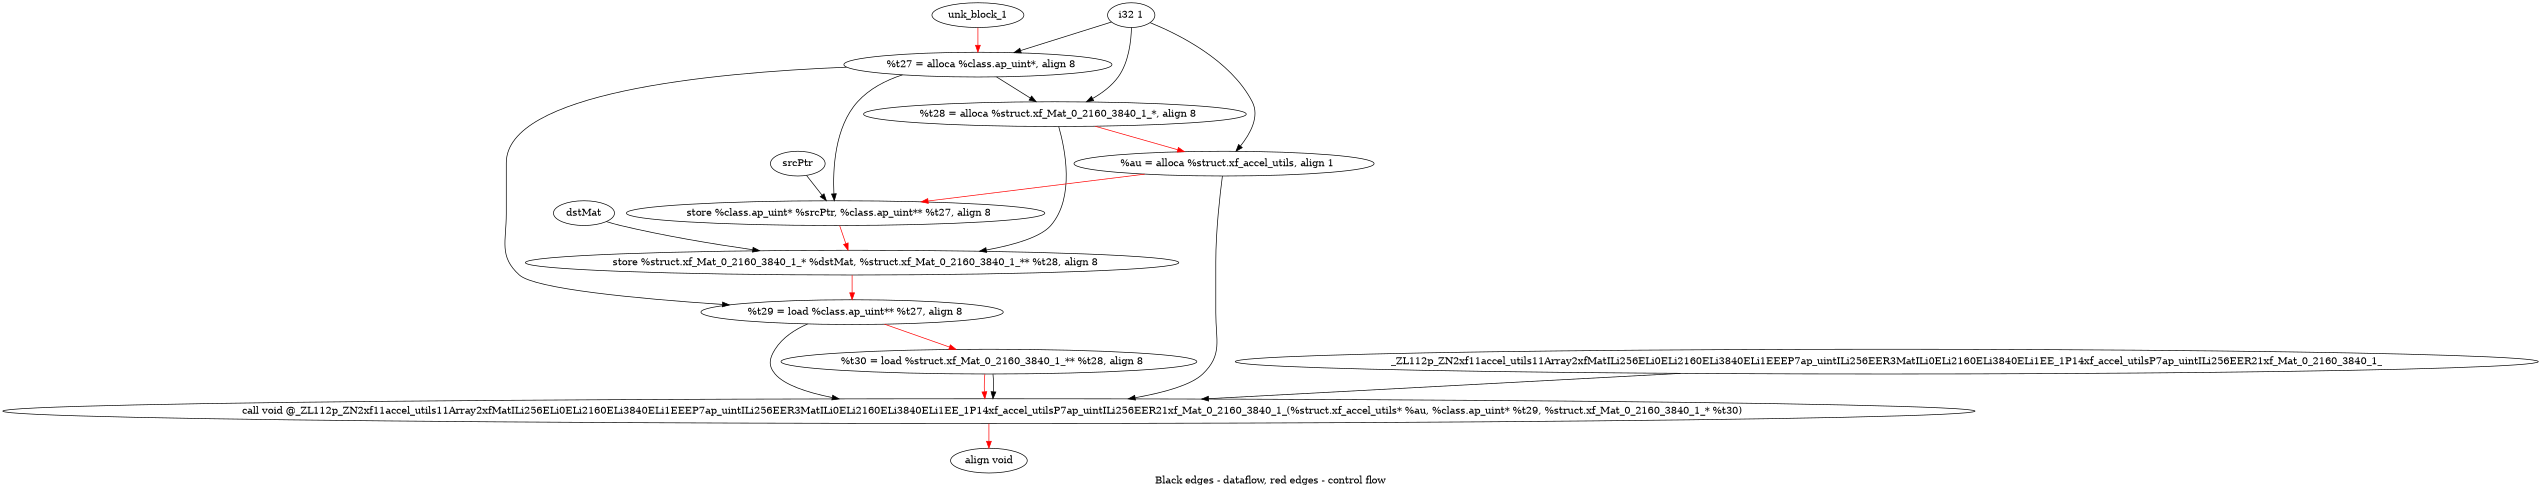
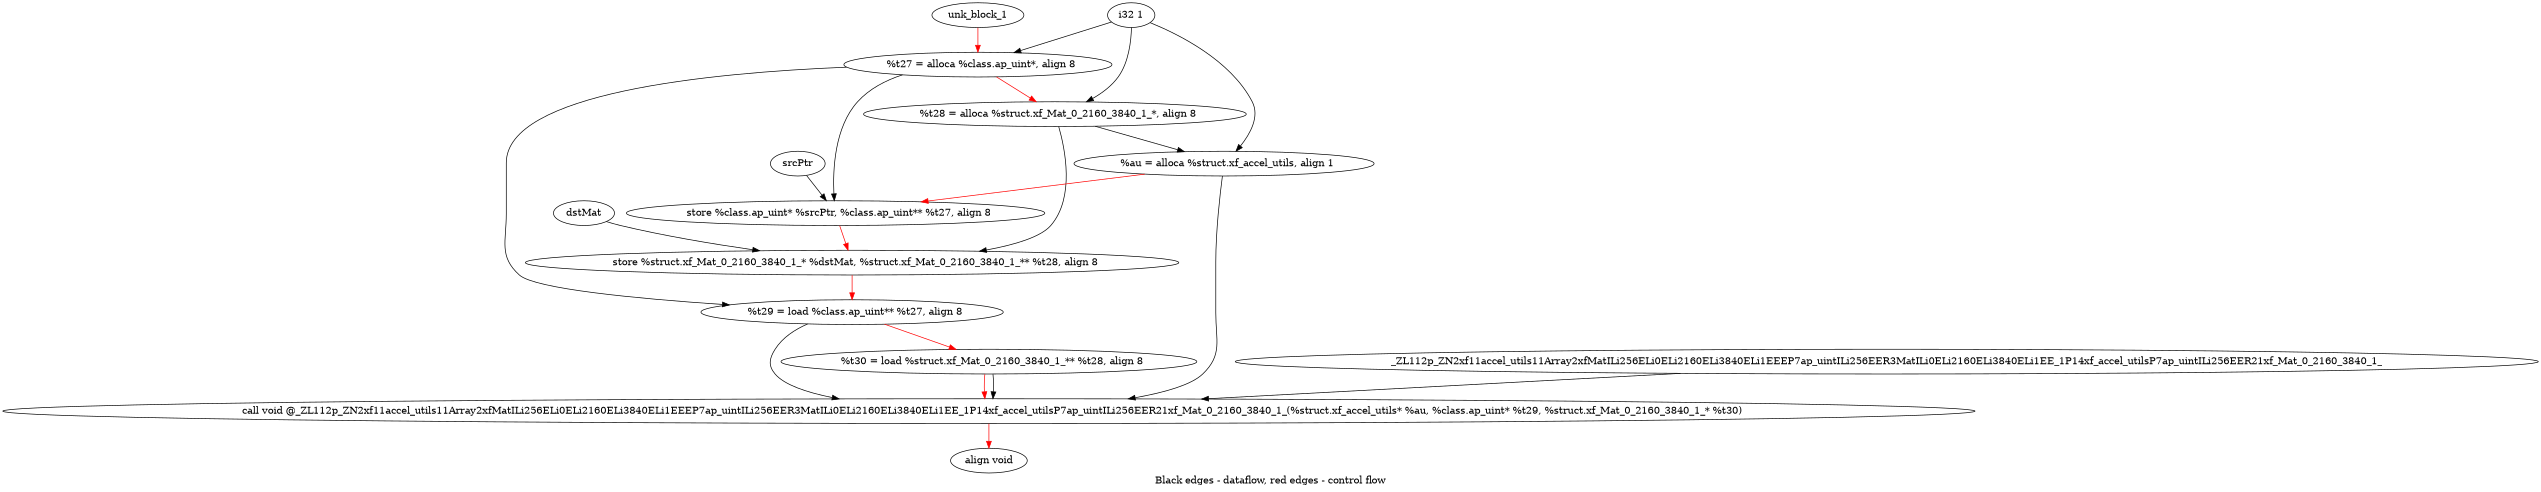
(1013, 88) -> (1013, 88)
(1136, 138) -> (1136, 138)
